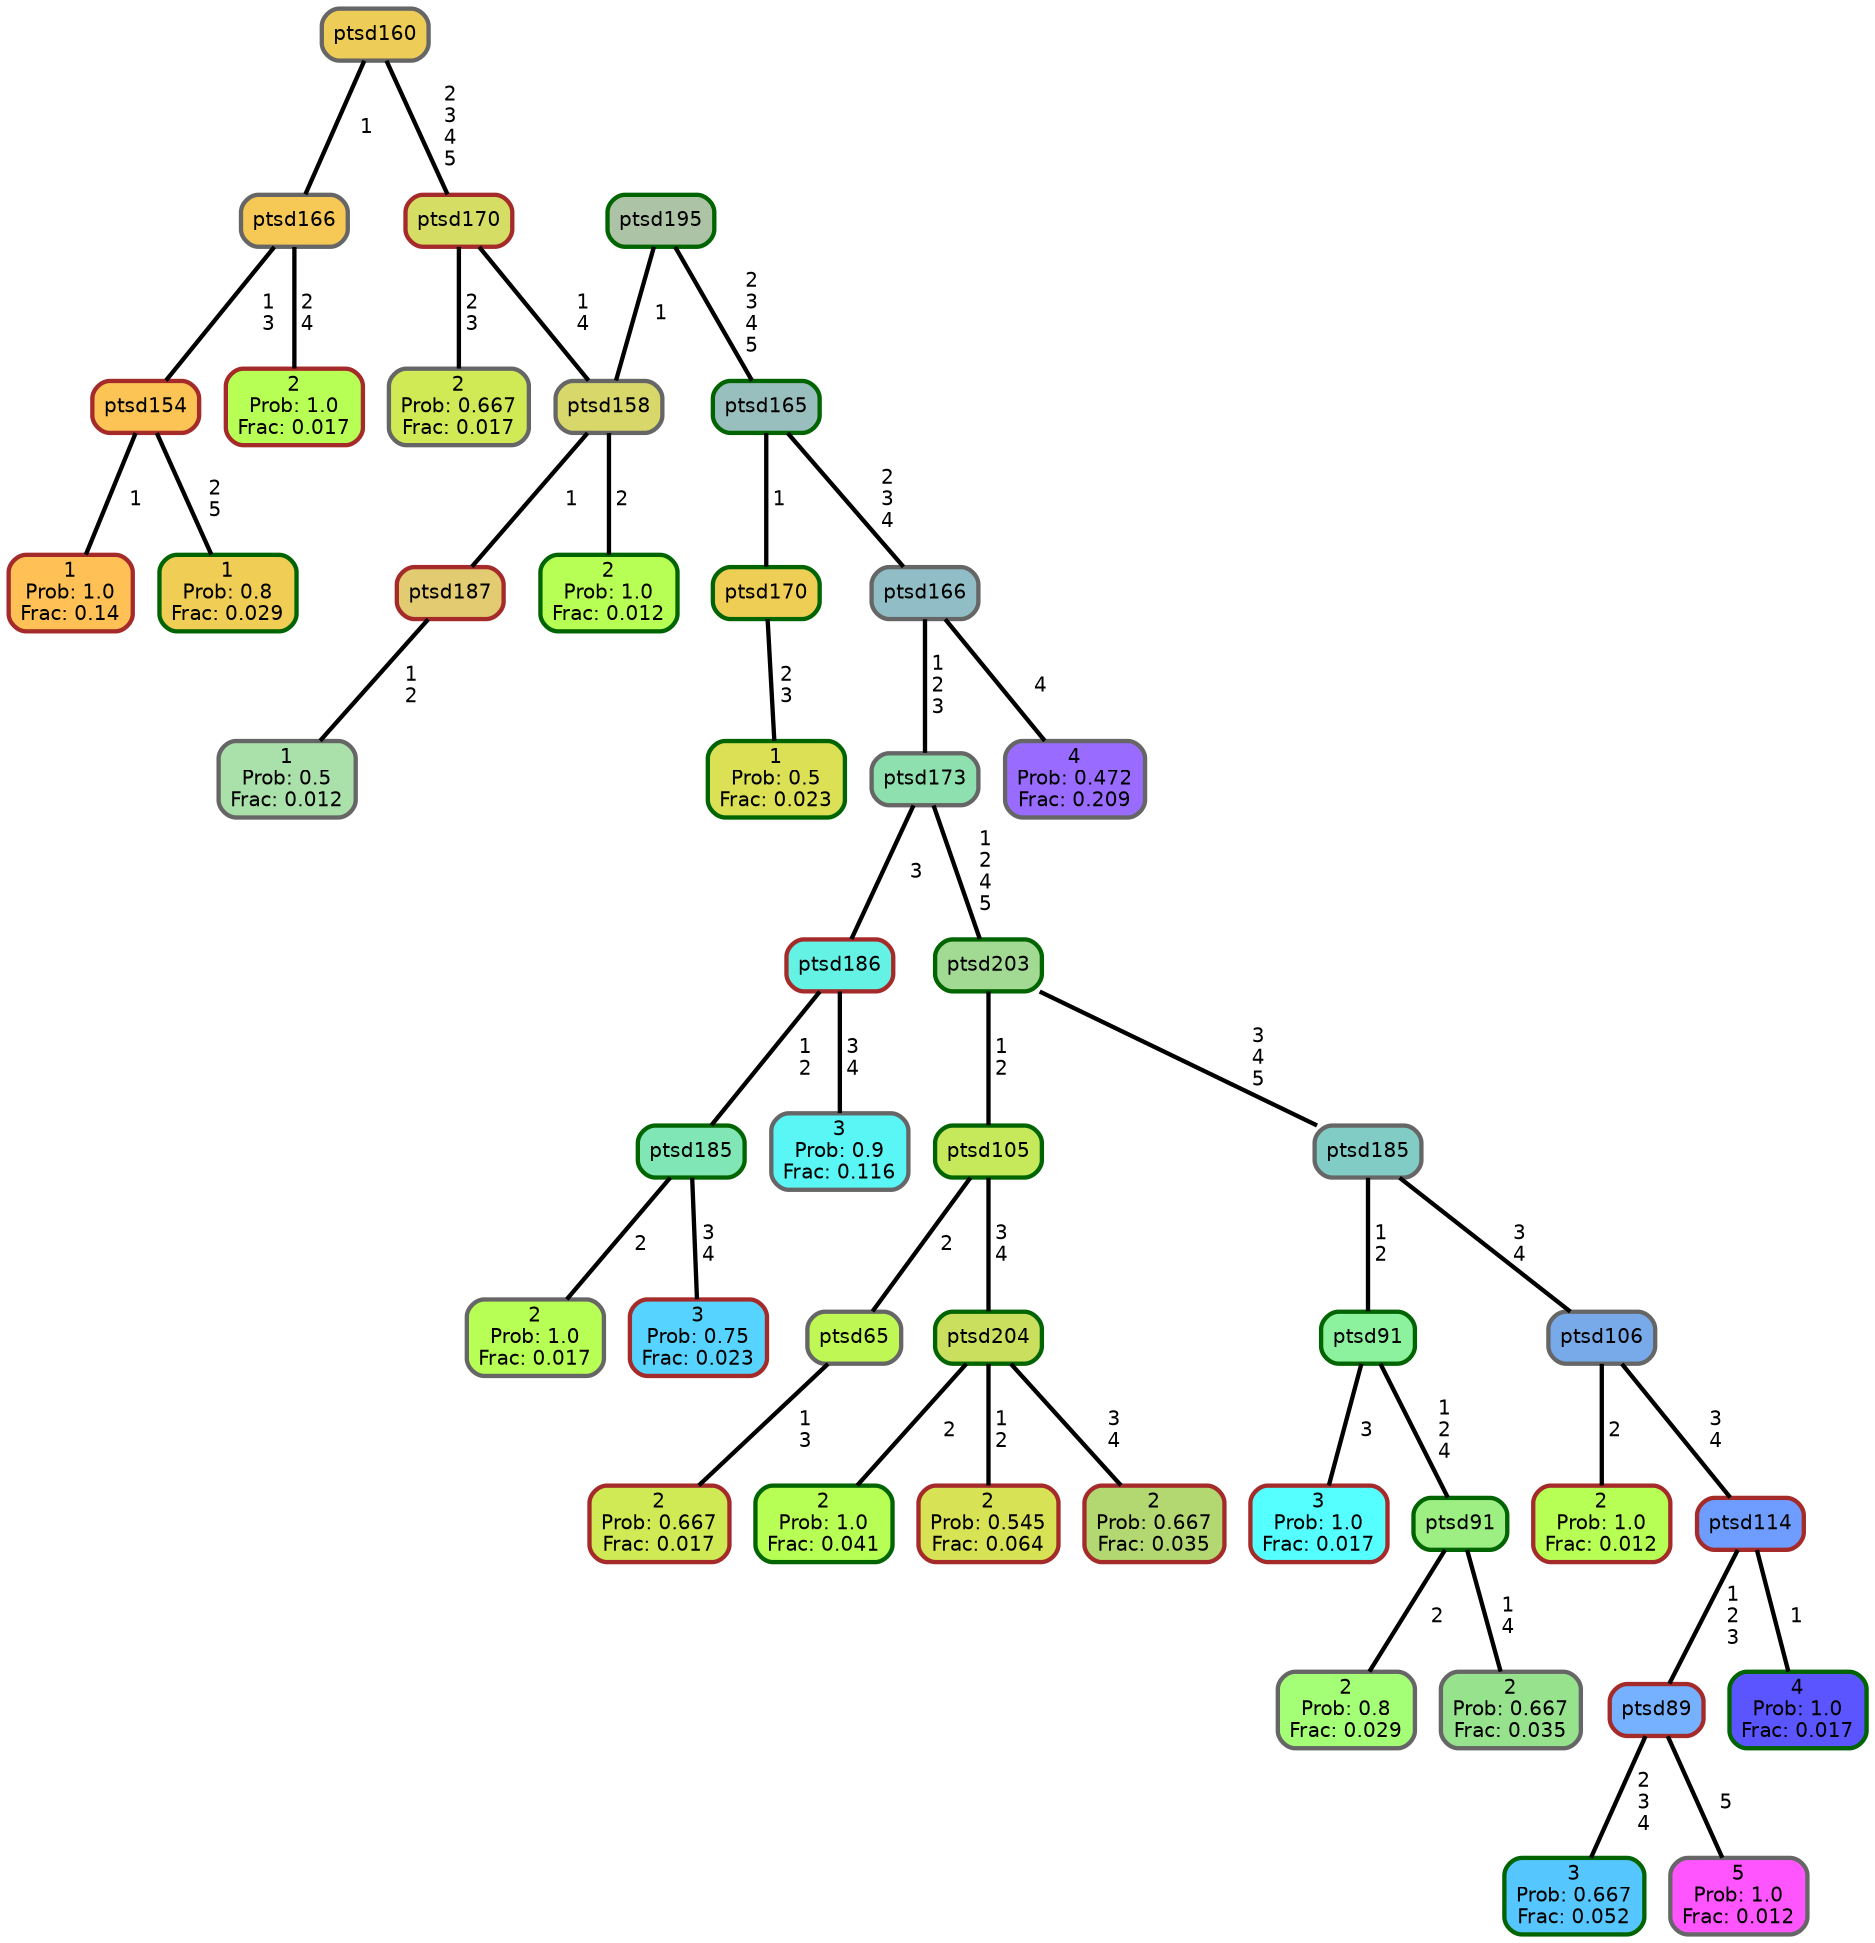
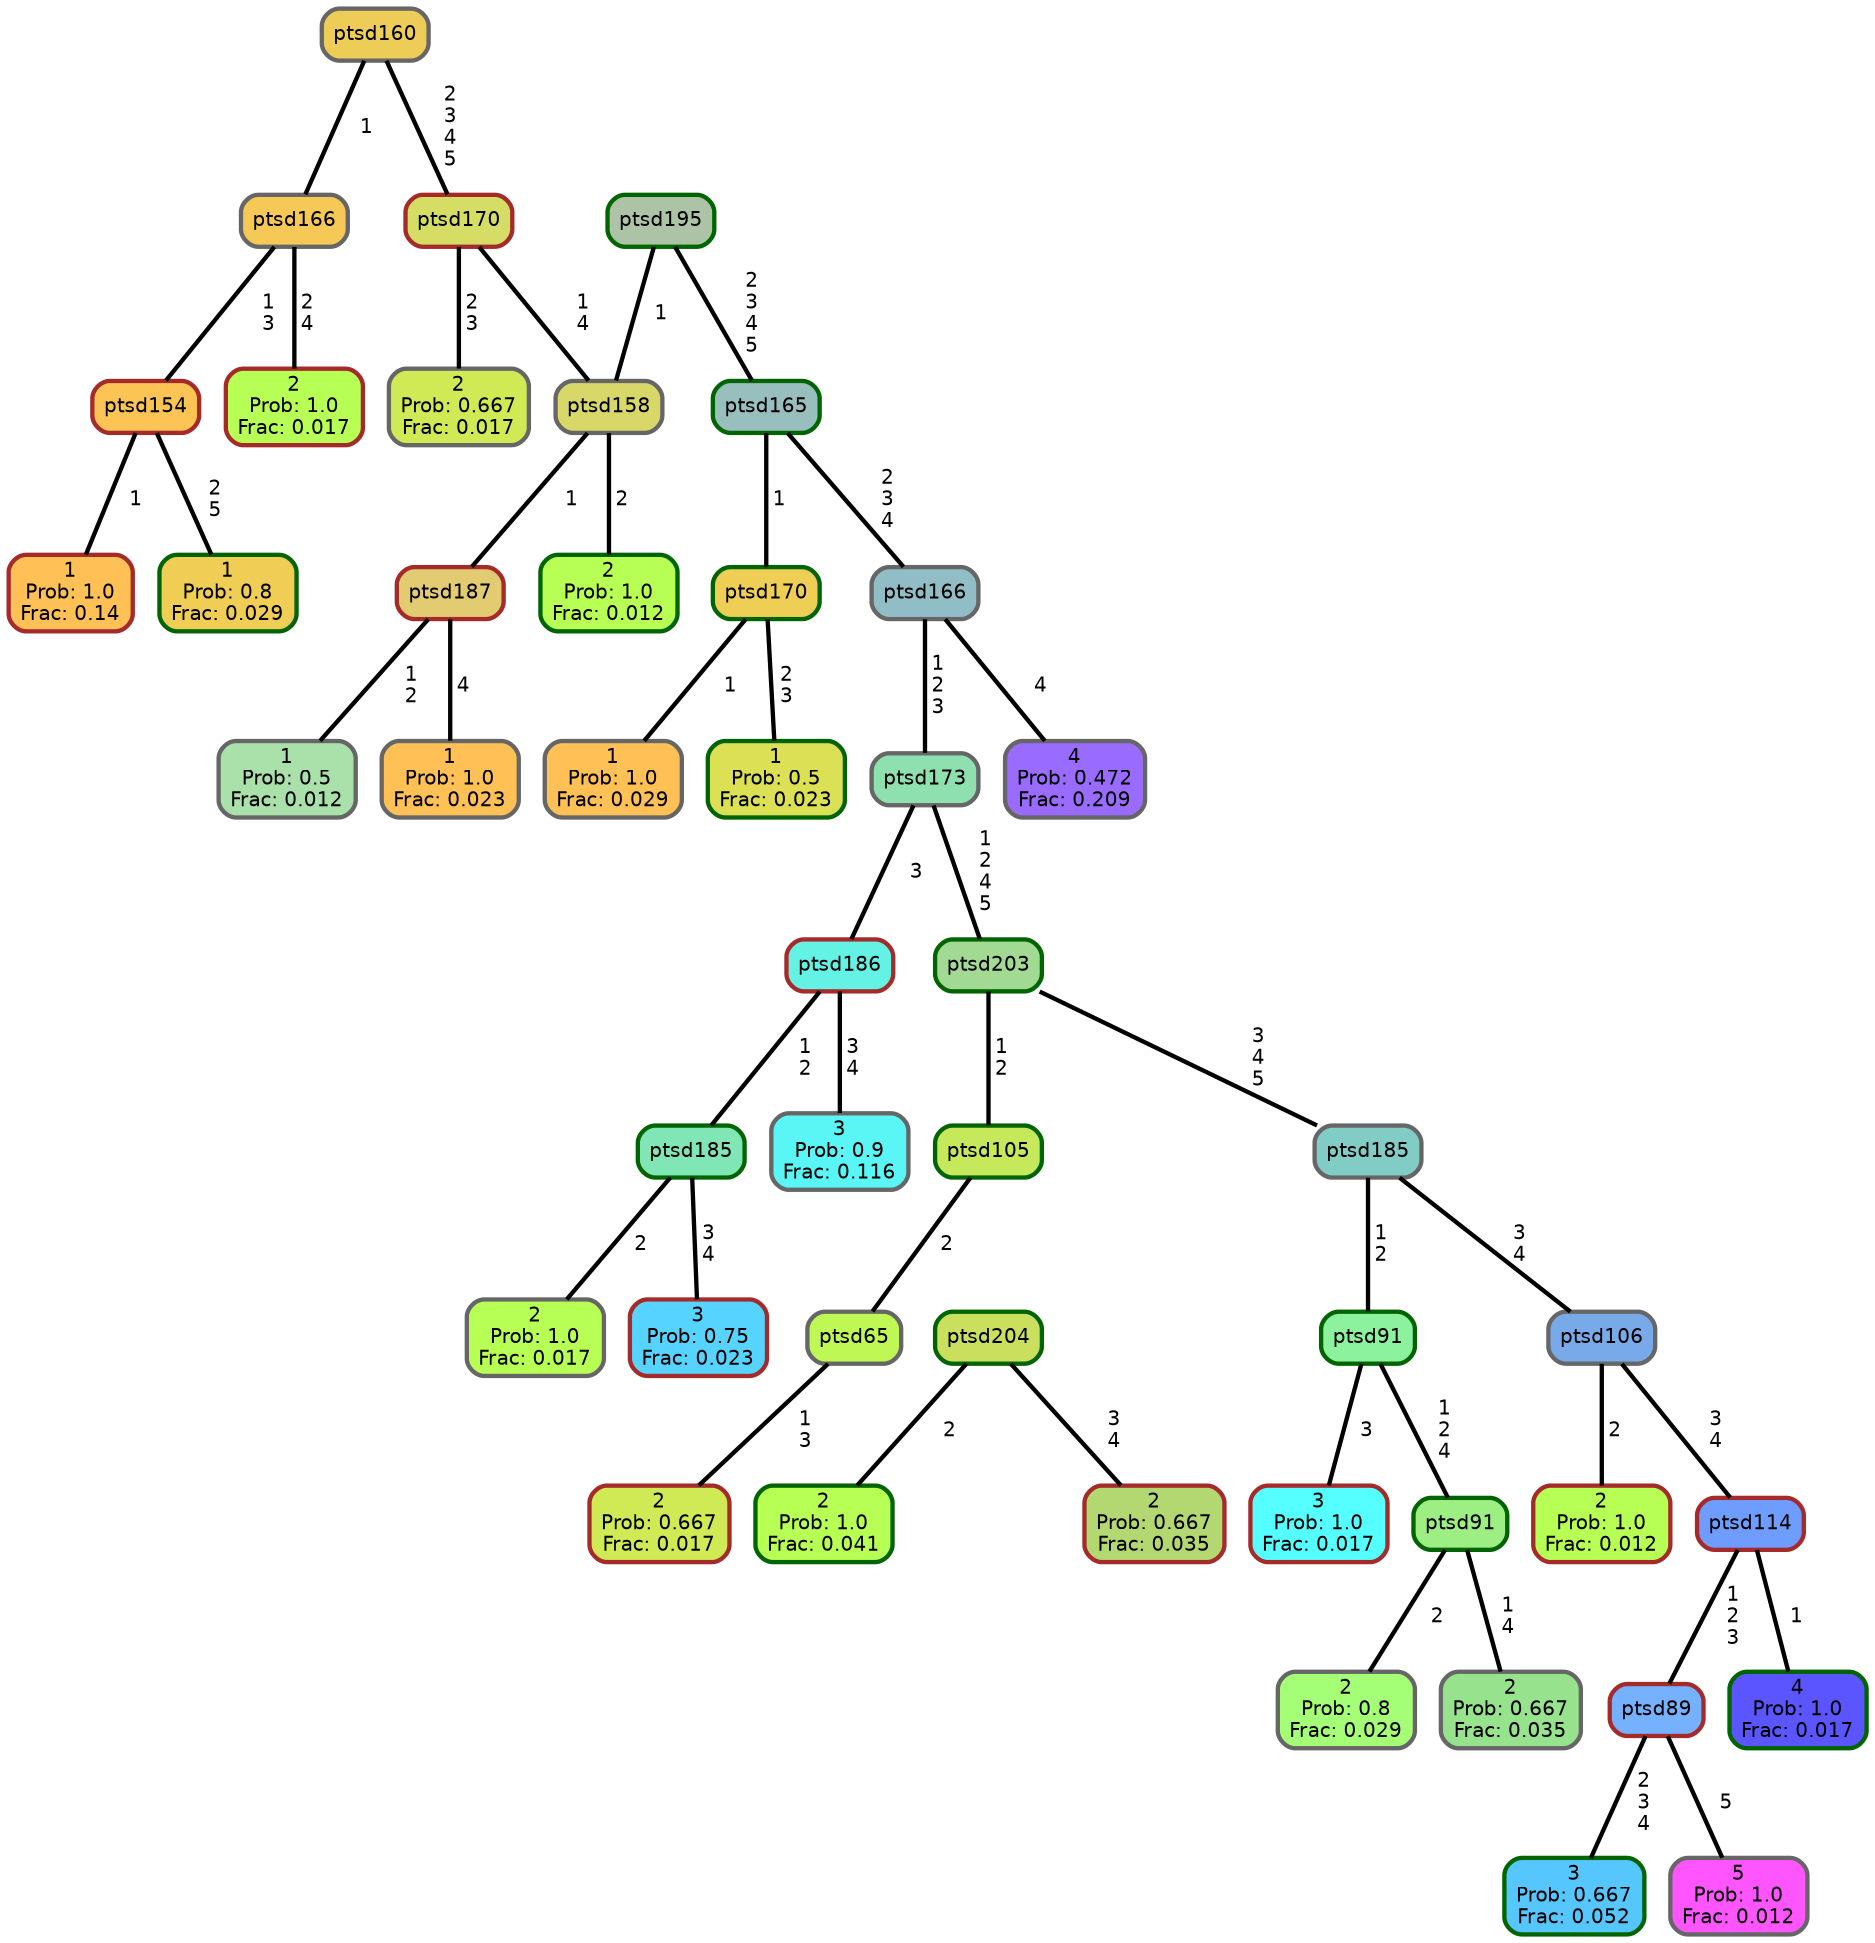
none -> (450, 779)
none -> (613, 779)
(988, 1245) -> none
(988, 1524) -> none
